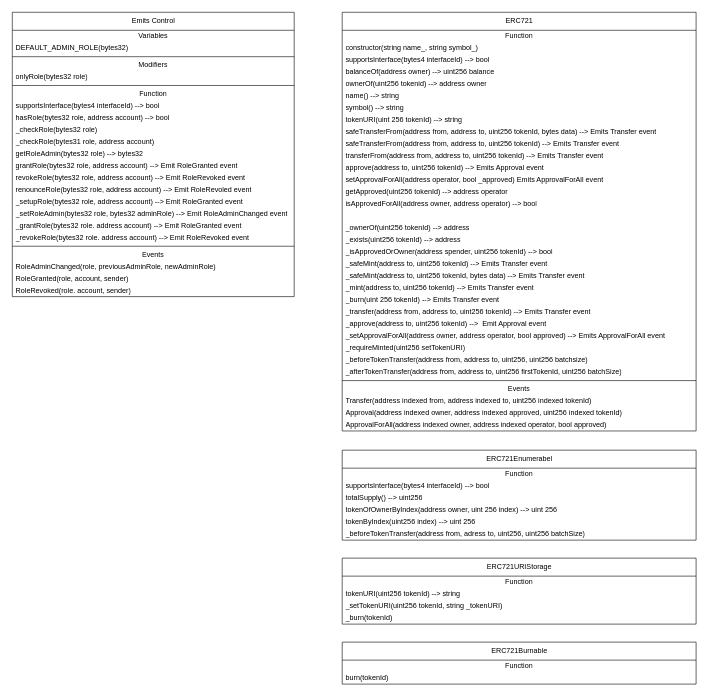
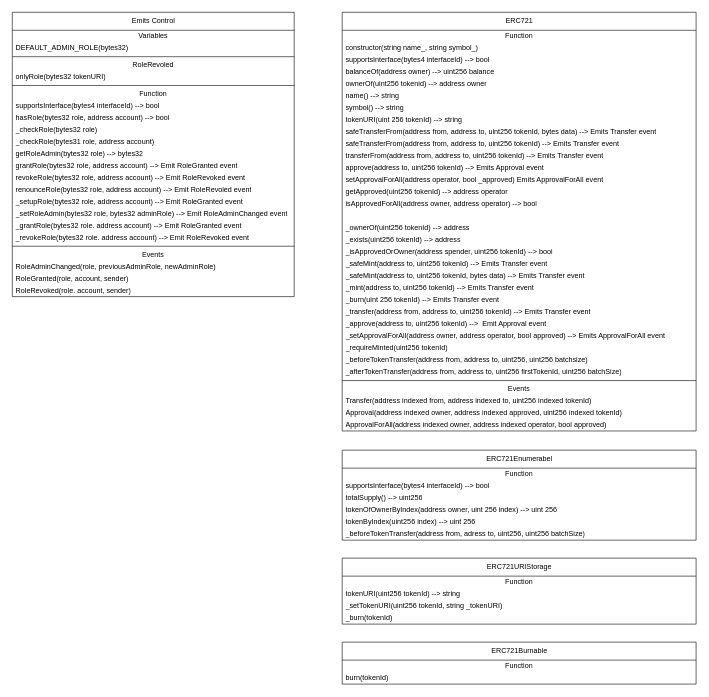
(153, 65) -> (153, 65)
(57, 77) -> (66, 77)
(413, 348) -> (405, 348)
